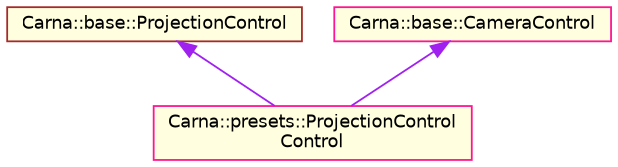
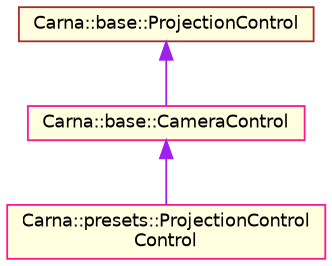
(234, 79) -> (166, 83)
